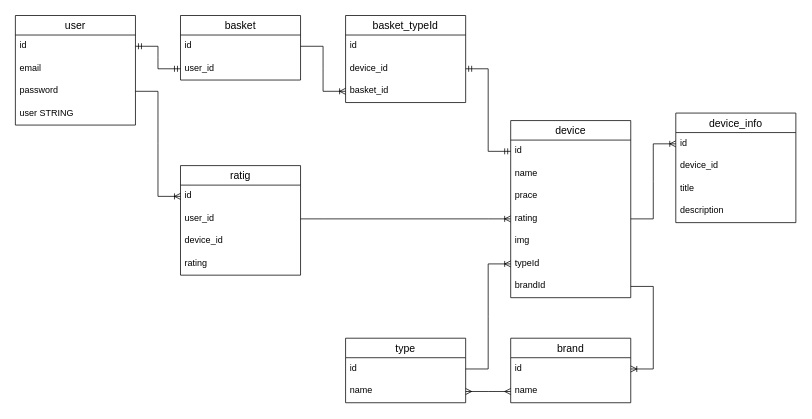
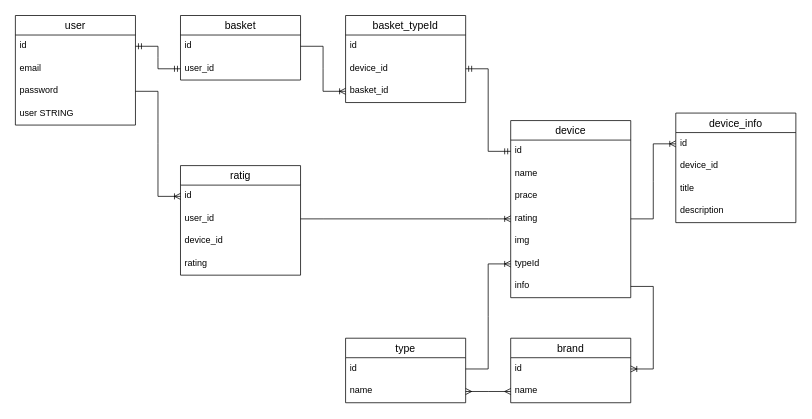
(532, 285) -> (523, 285)
